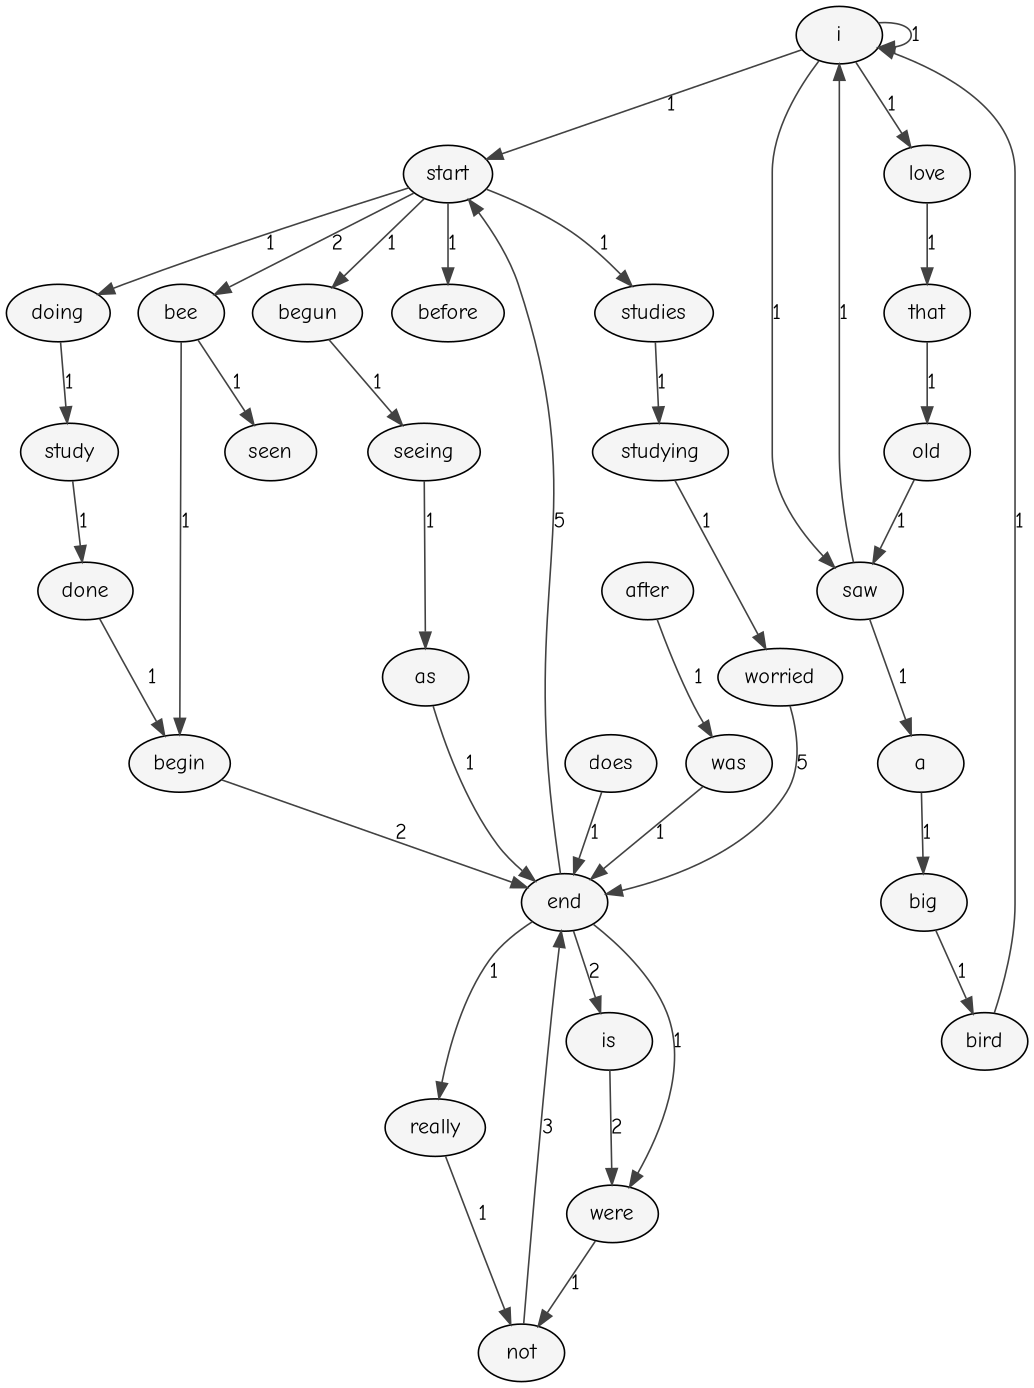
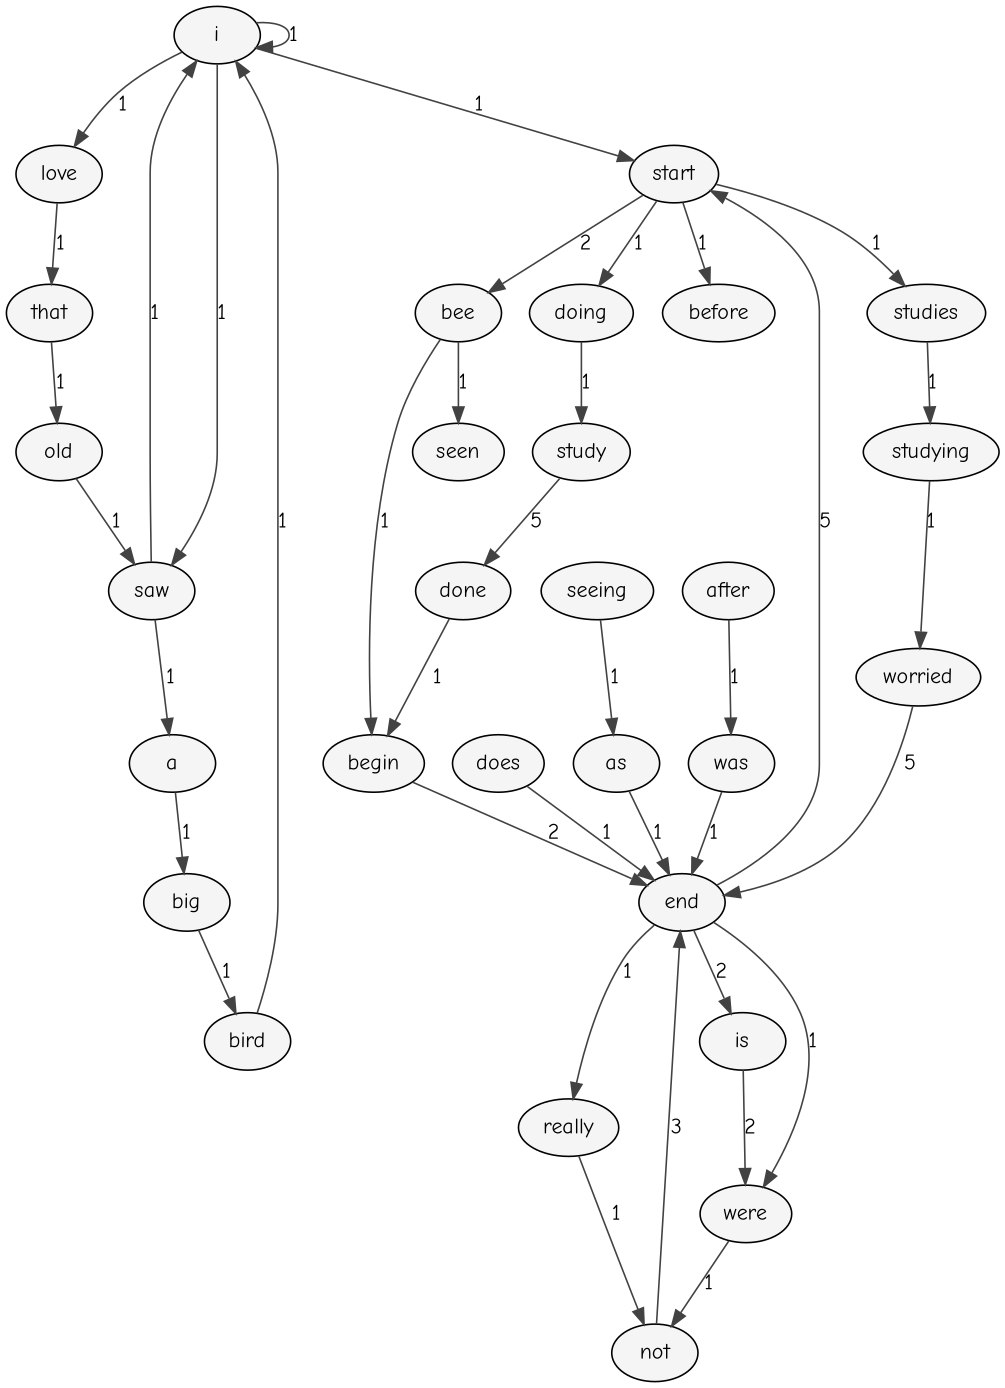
(307, 313) -> none
(84, 521) -> (537, 521)
